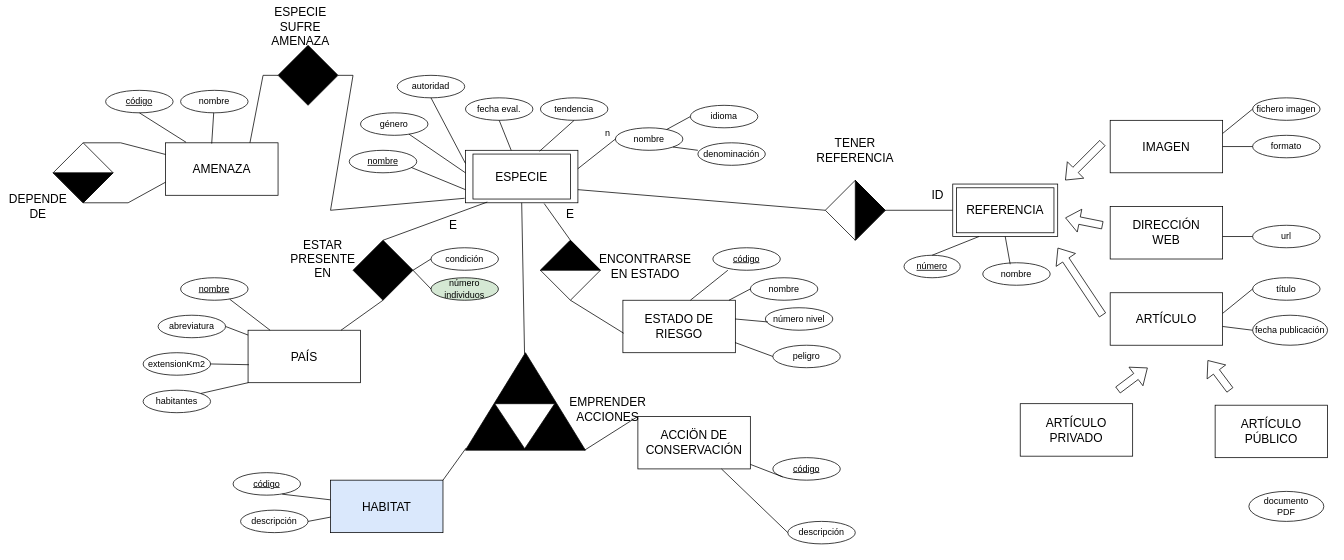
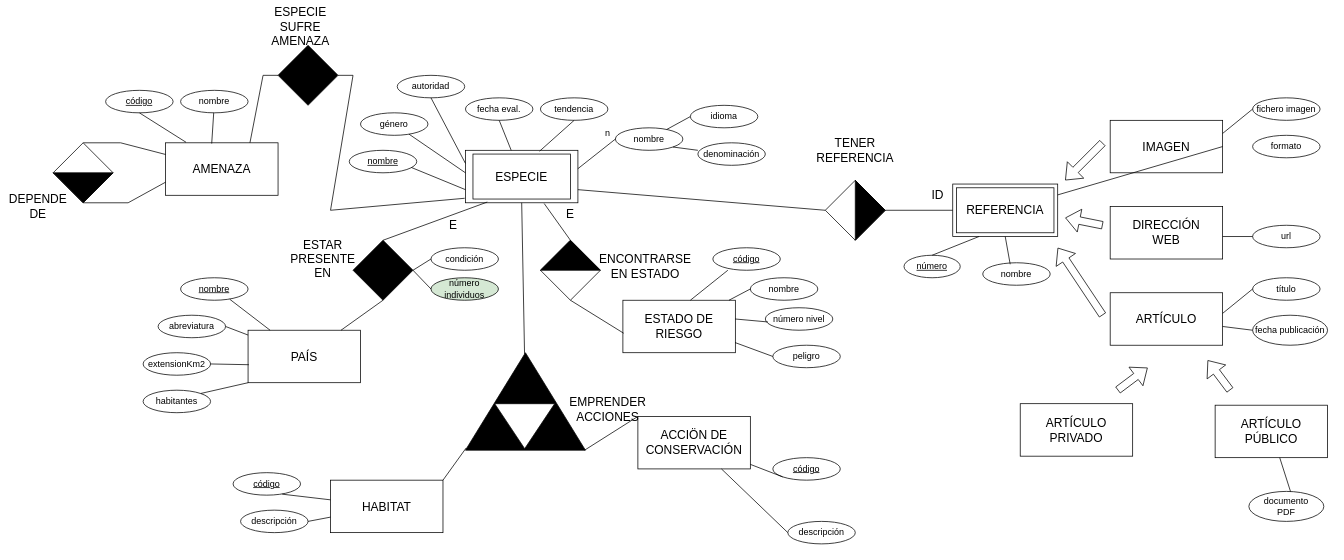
(1238, 147) -> (1141, 171)
none -> (1286, 475)
(387, 507) -> (387, 507)
